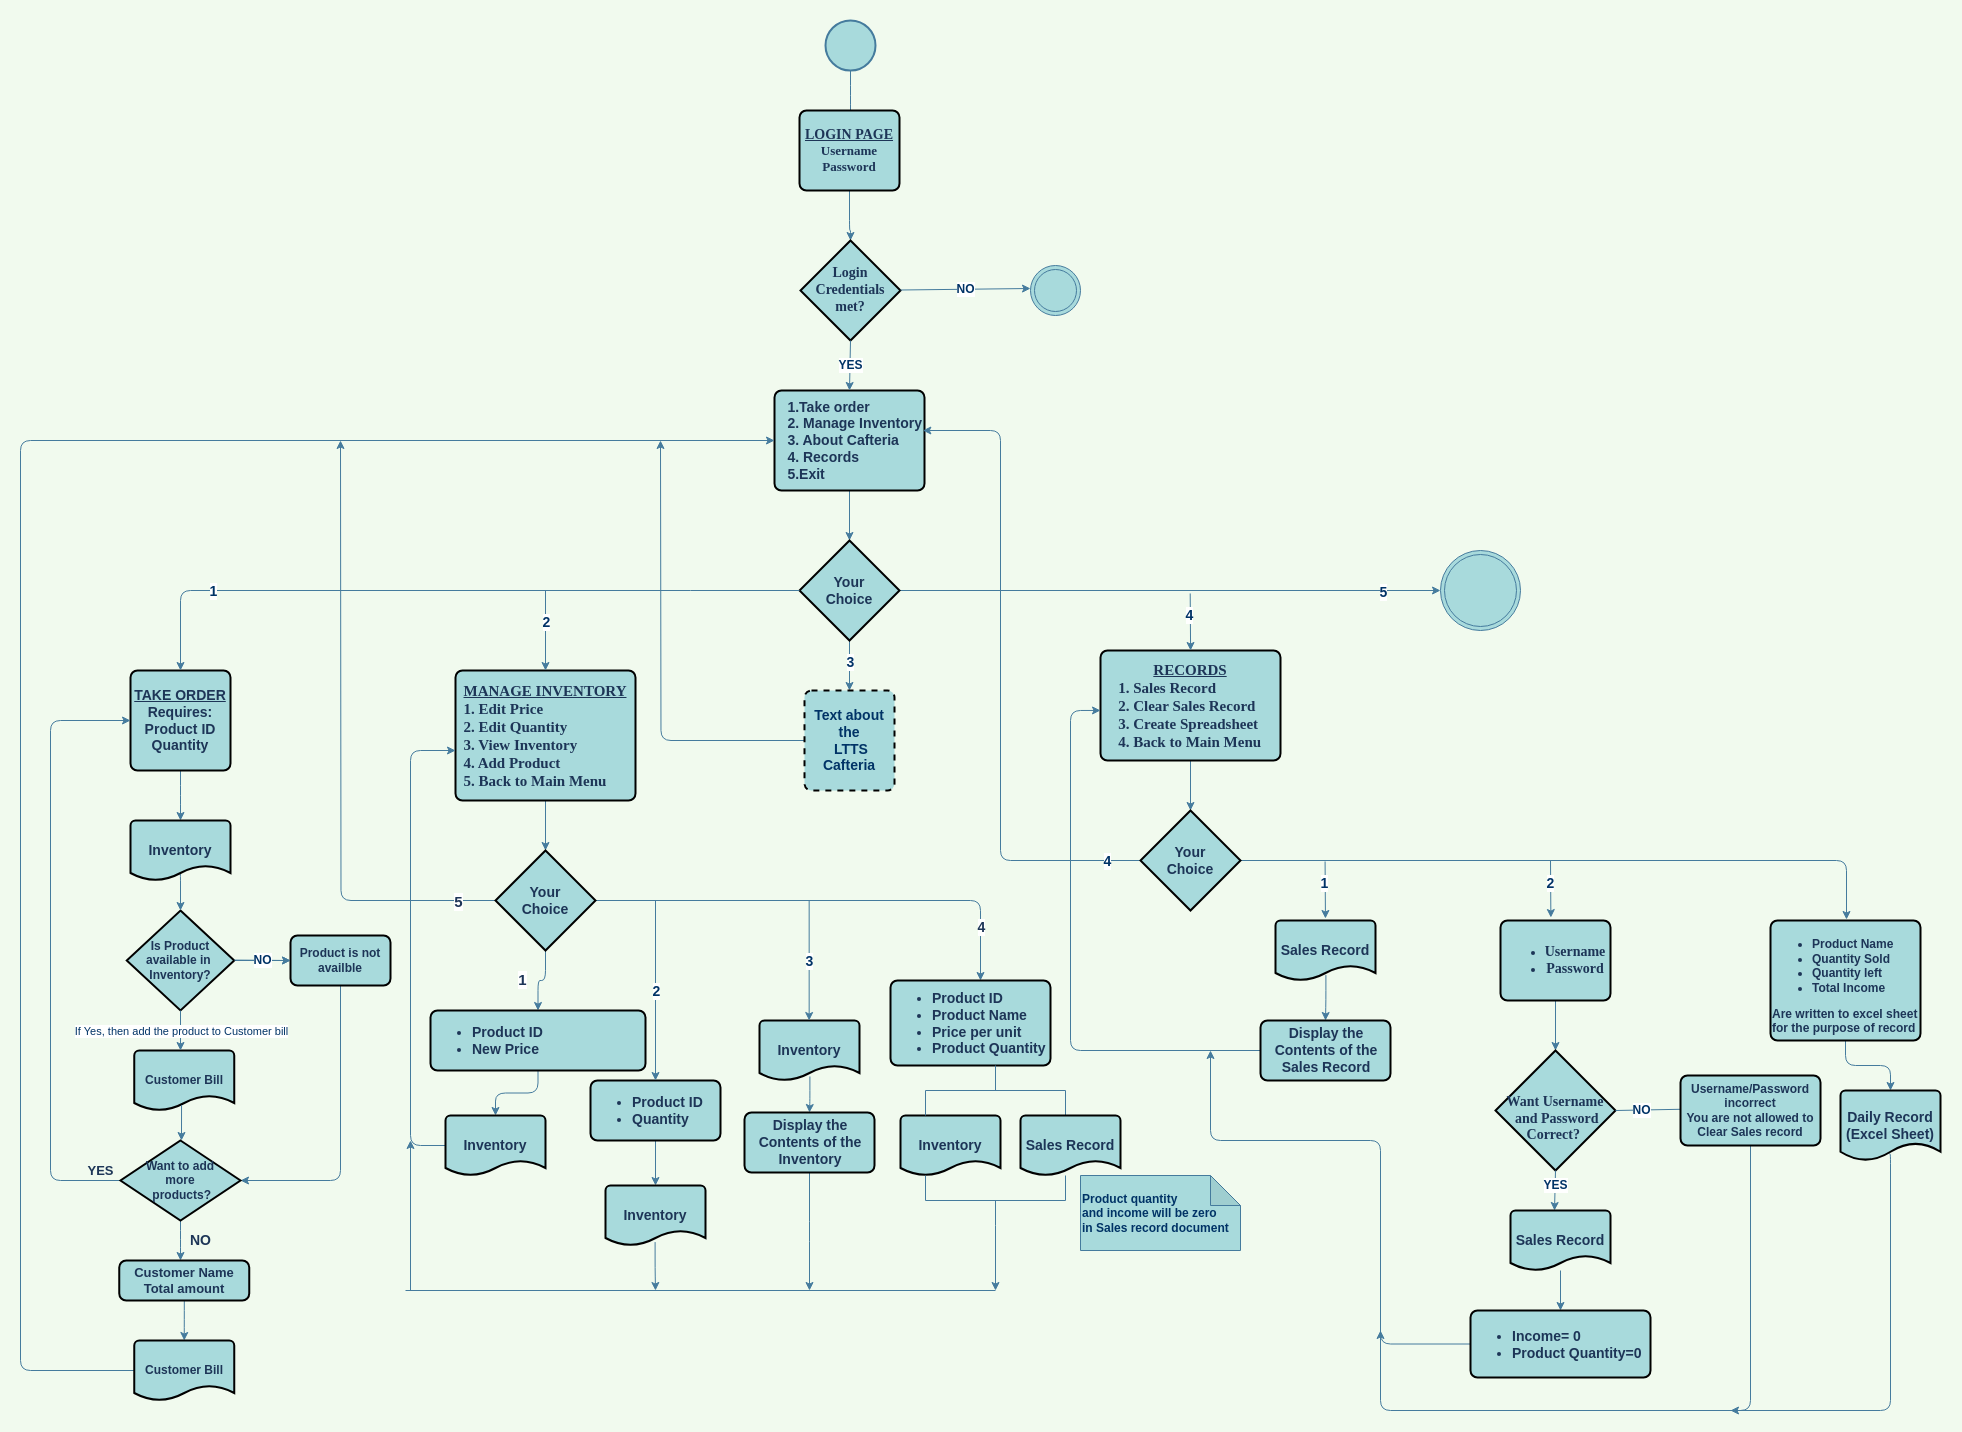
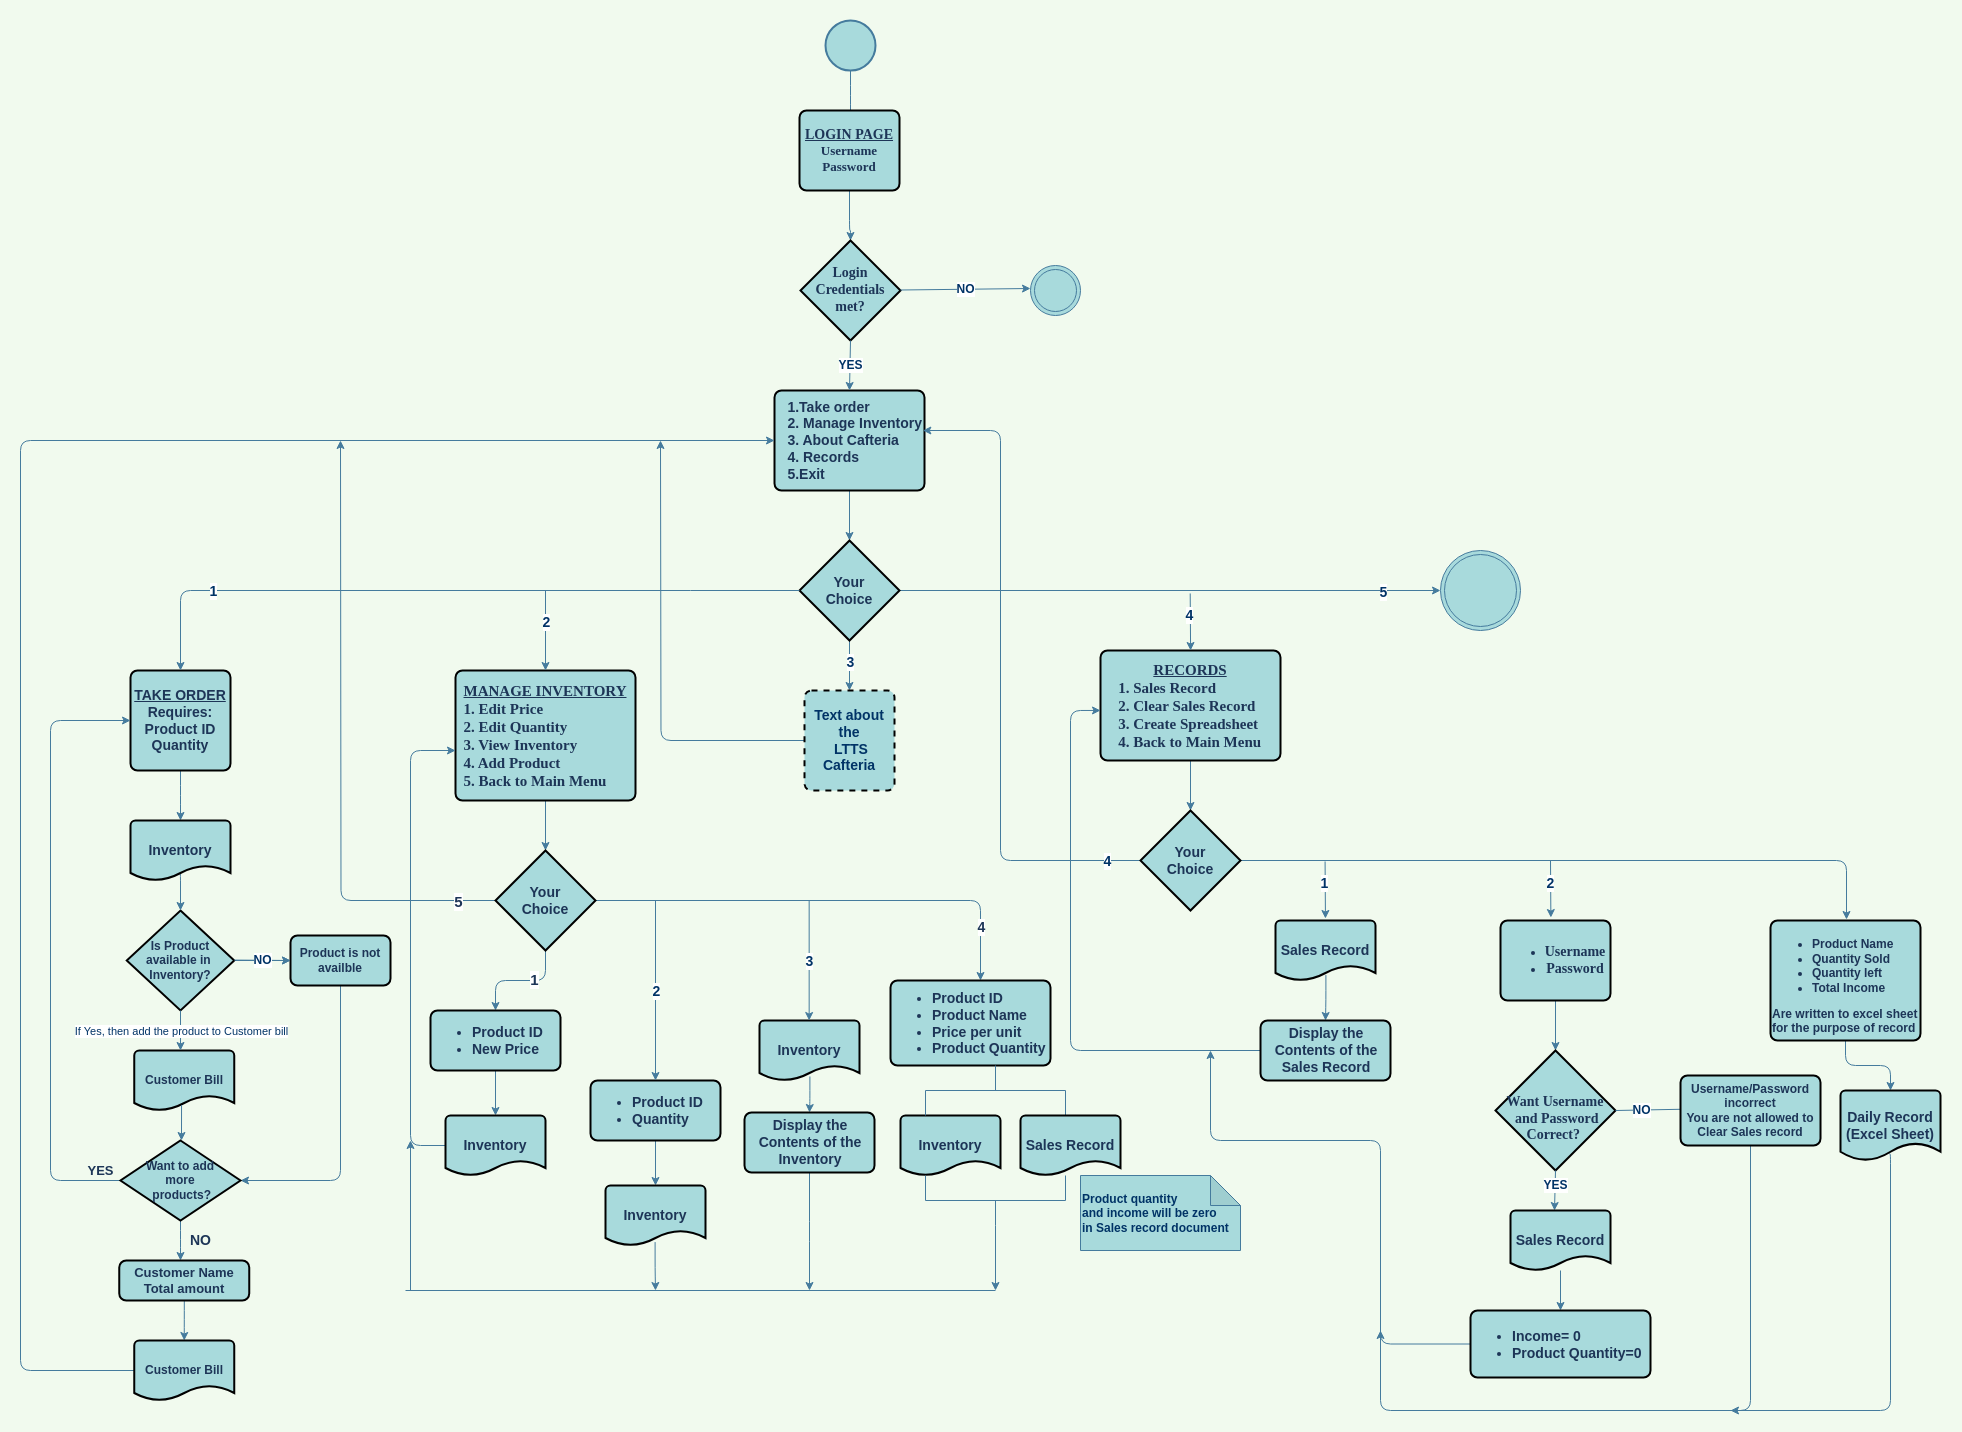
(538, 1041) -> (496, 1041)
